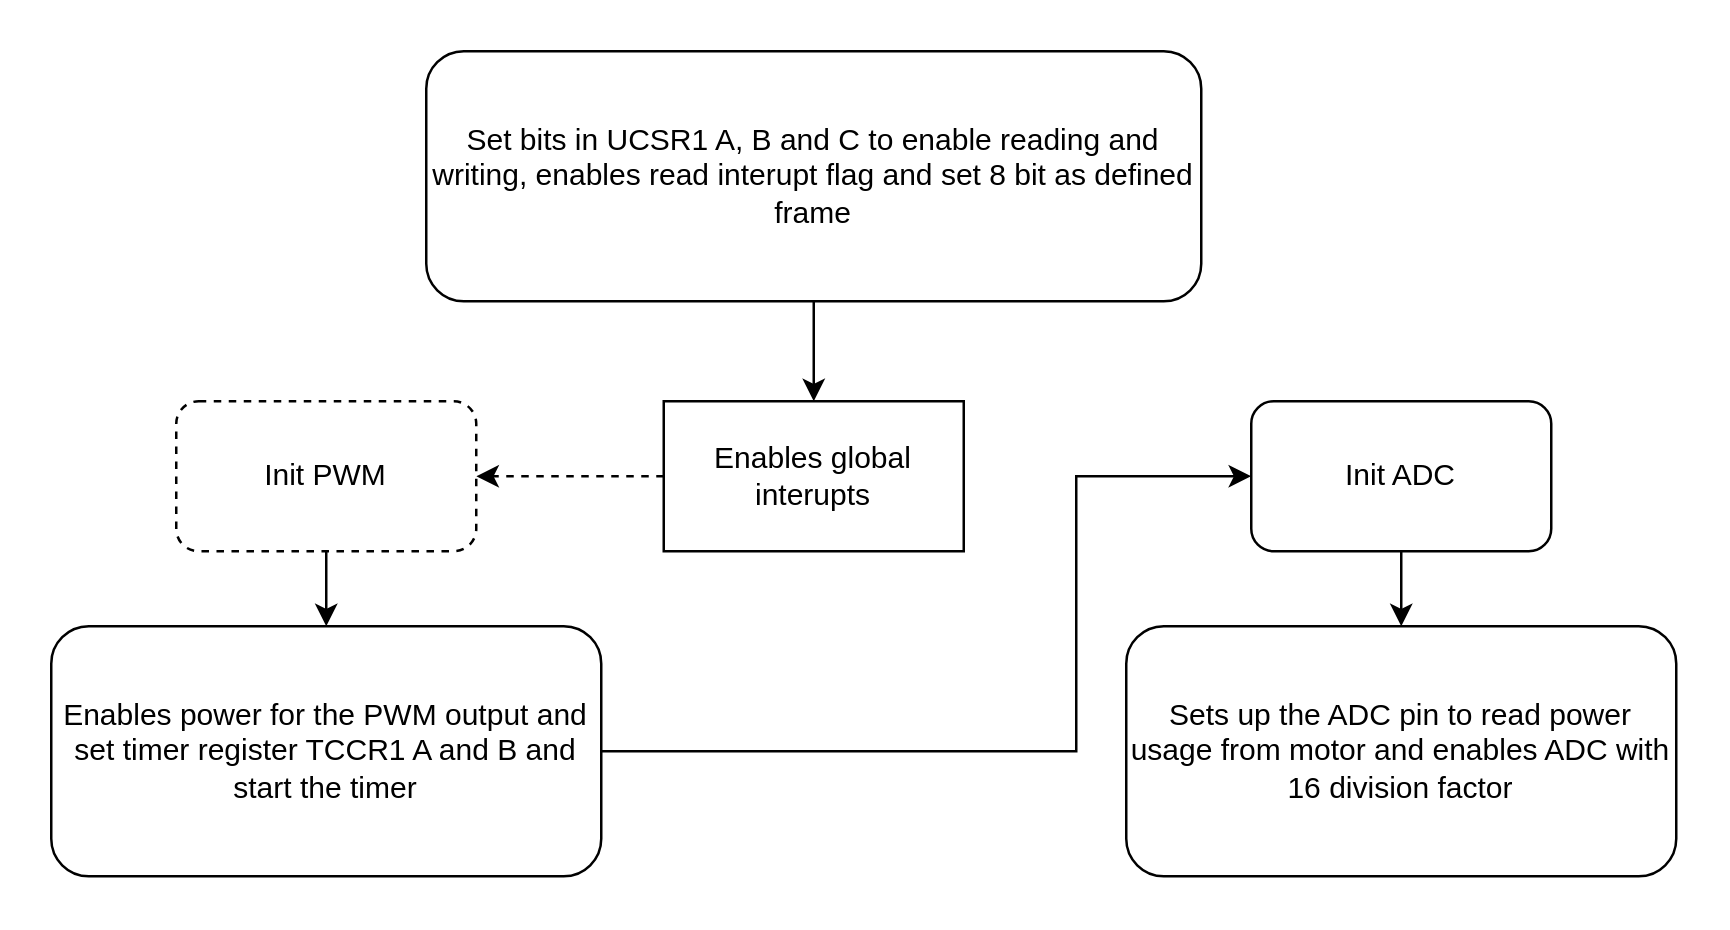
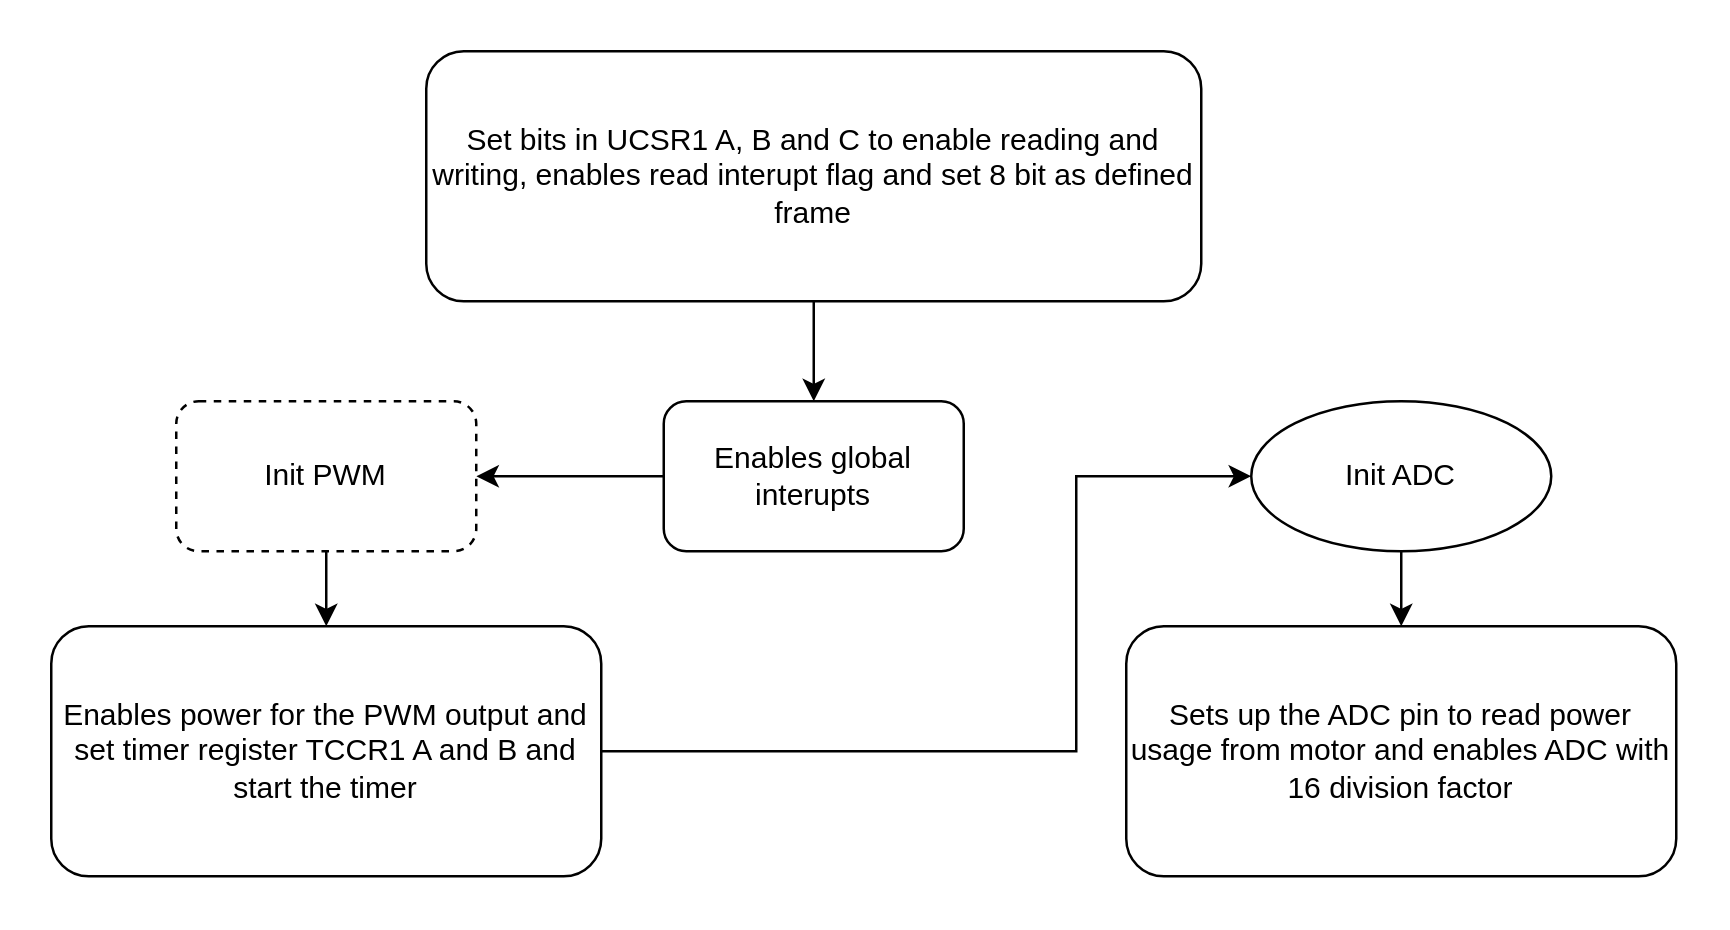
(577, 476) -> (577, 476)
(814, 476) -> (814, 476)
(1401, 476) -> (1401, 476)
